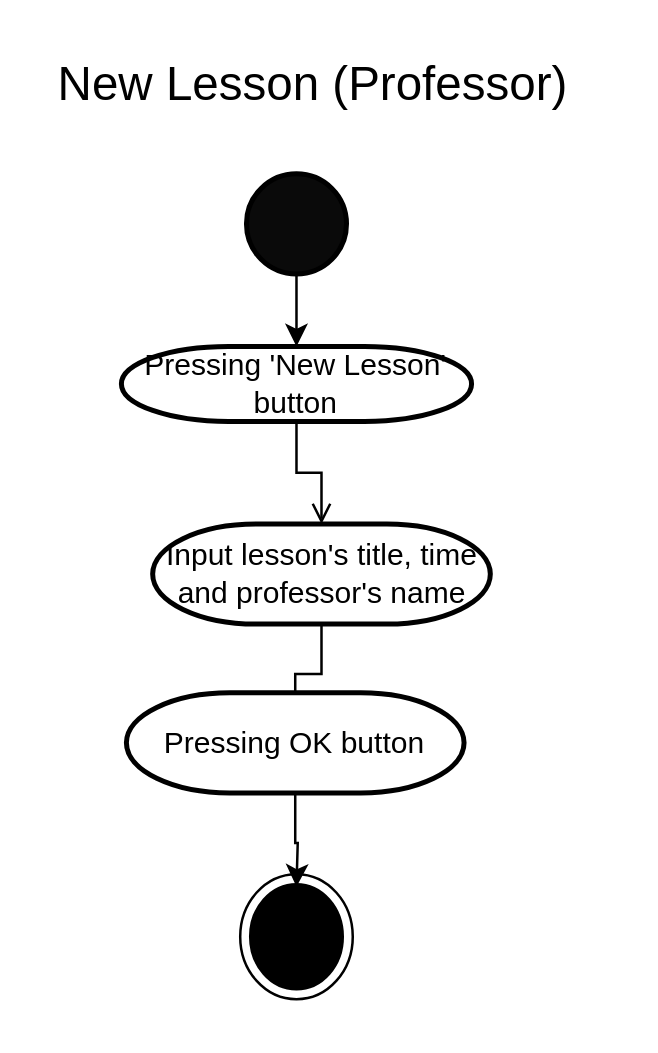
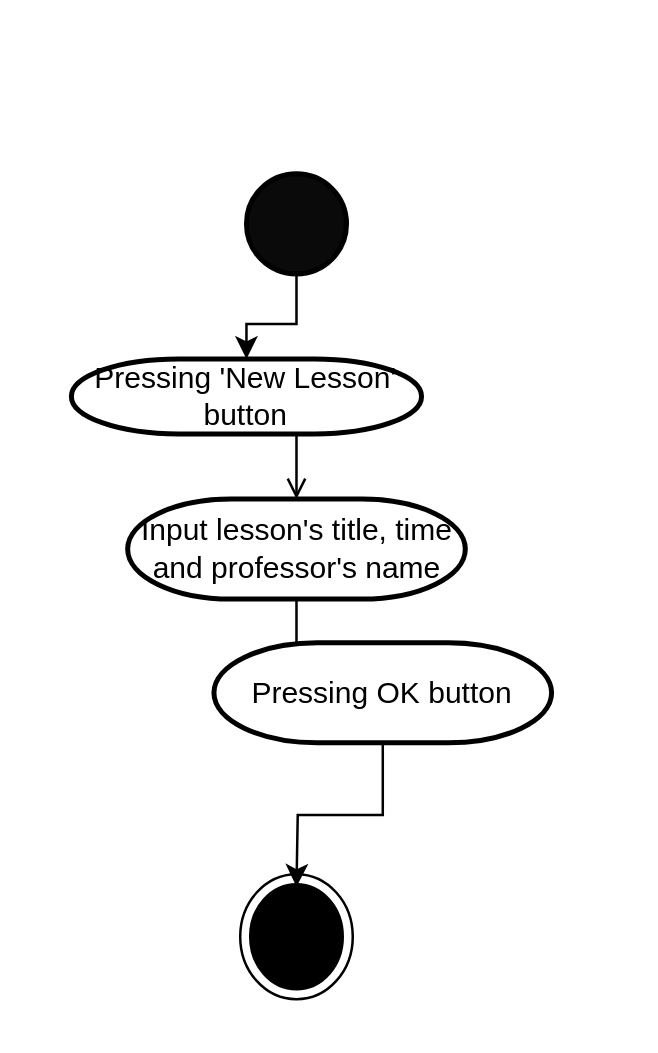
(328, 76) -> none
(296, 384) -> (246, 396)
(321, 574) -> (296, 549)
(295, 743) -> (383, 693)
